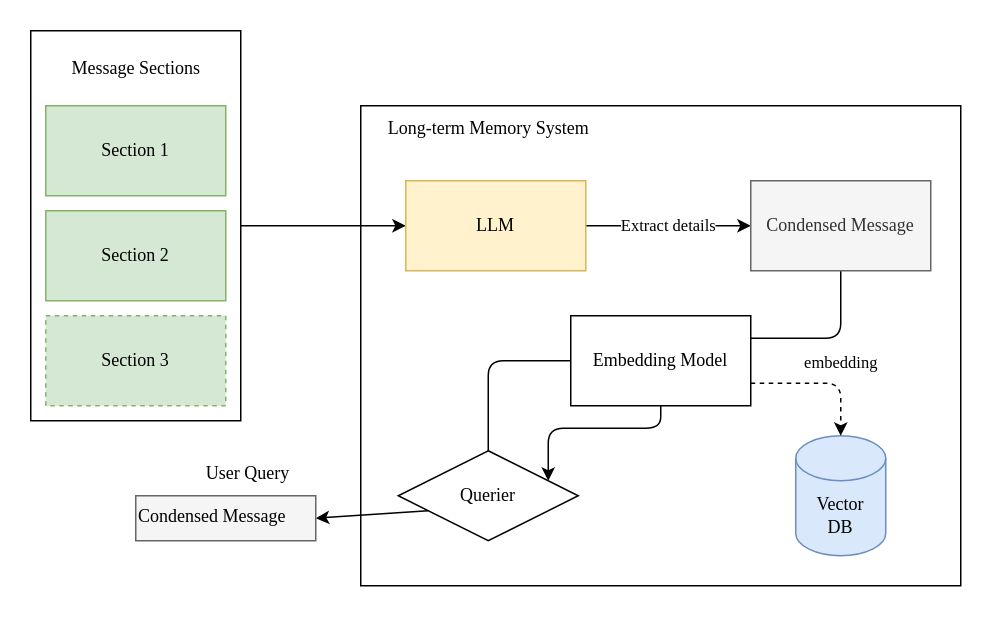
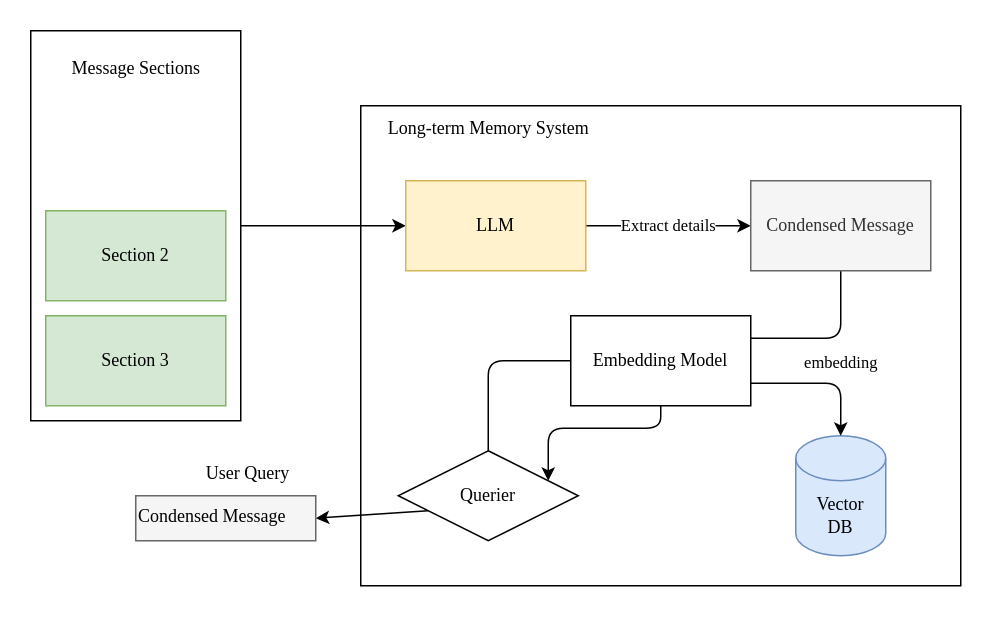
(136, 151) -> none
(136, 361) -> (136, 361)
(813, 383) -> (813, 383)
